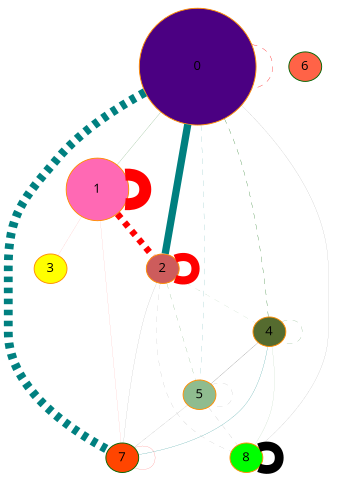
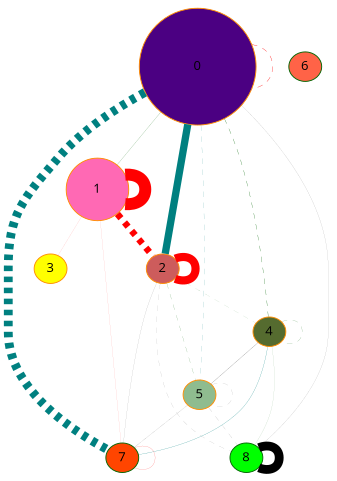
(246, 458) -> (246, 458)
